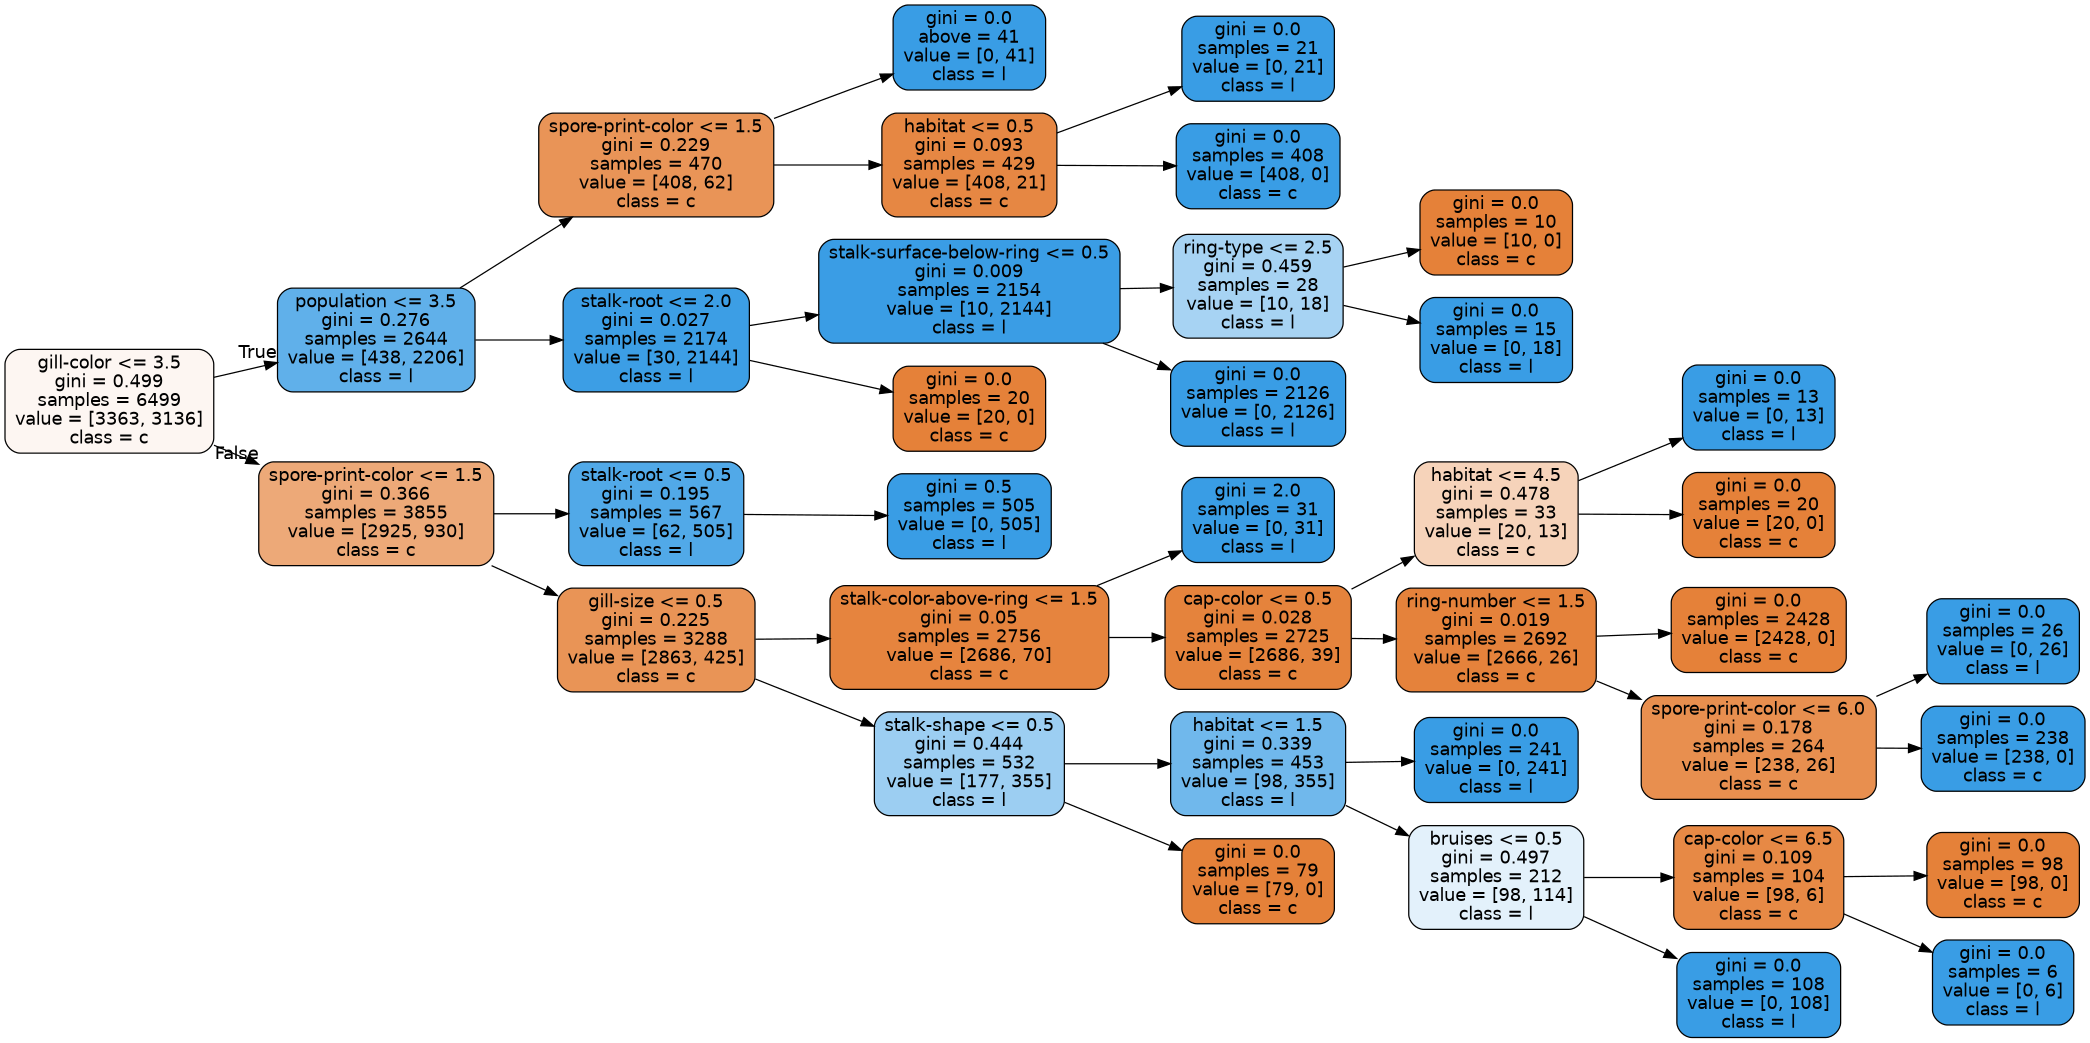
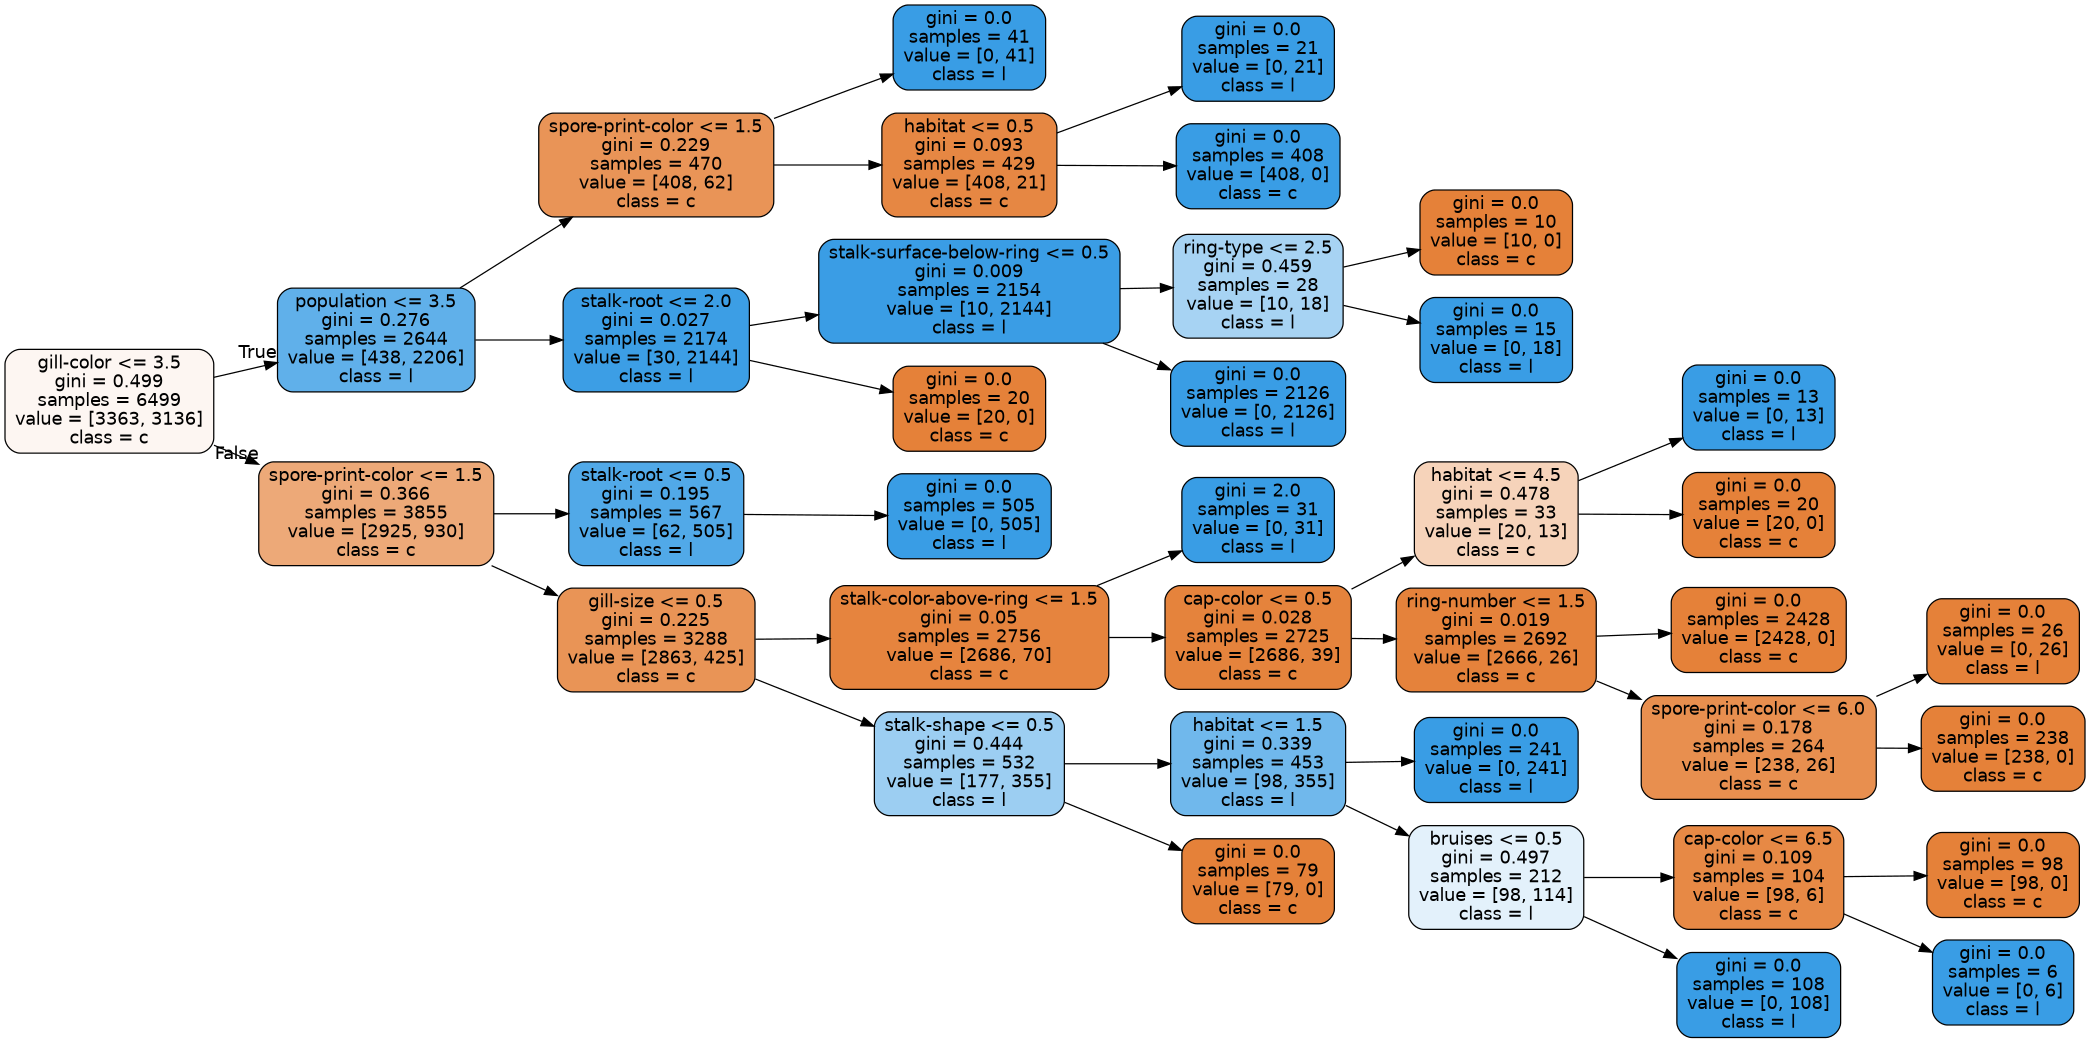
(969, 48) -> (969, 48)
(969, 516) -> (969, 516)
(2003, 641) -> (2003, 641)
(2003, 749) -> (2003, 749)
